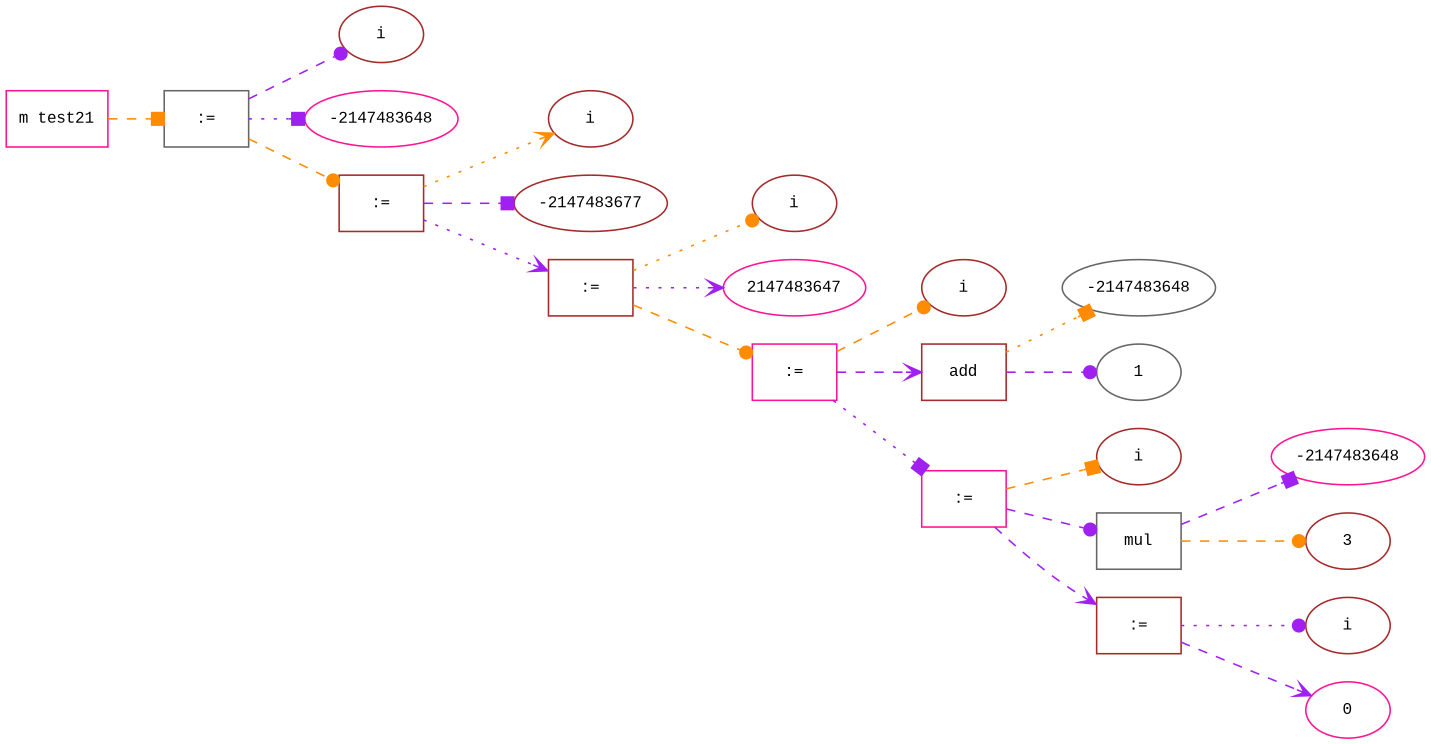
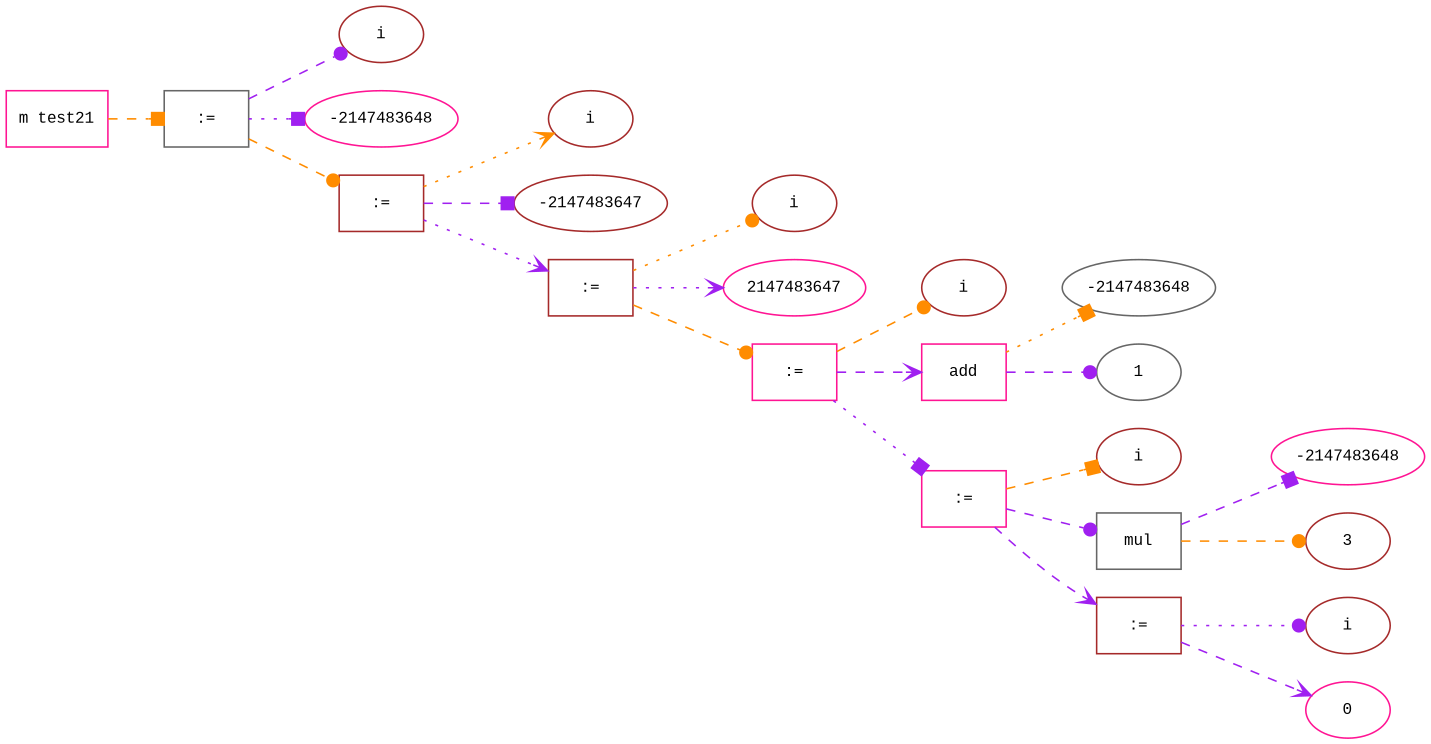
(591, 203) -> (591, 203)
(964, 372) -> (964, 372)
